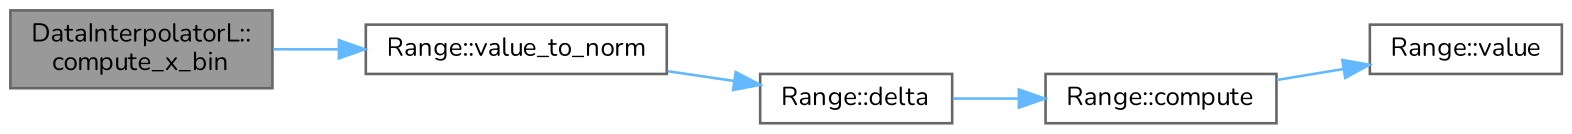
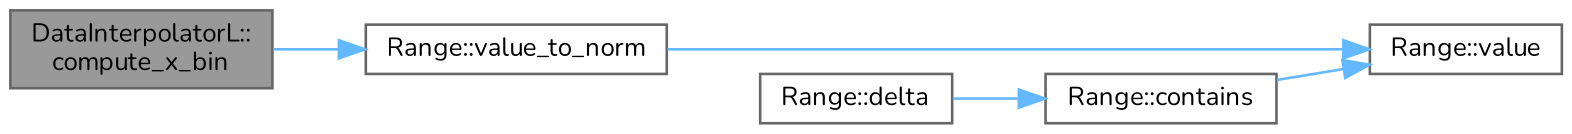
(701, 76) -> (1005, 49)
(1161, 99) -> (1161, 99)
